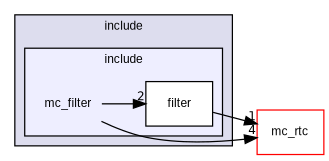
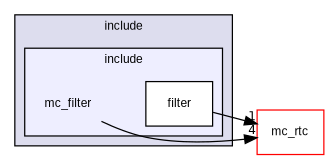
(118, 104) -> none
